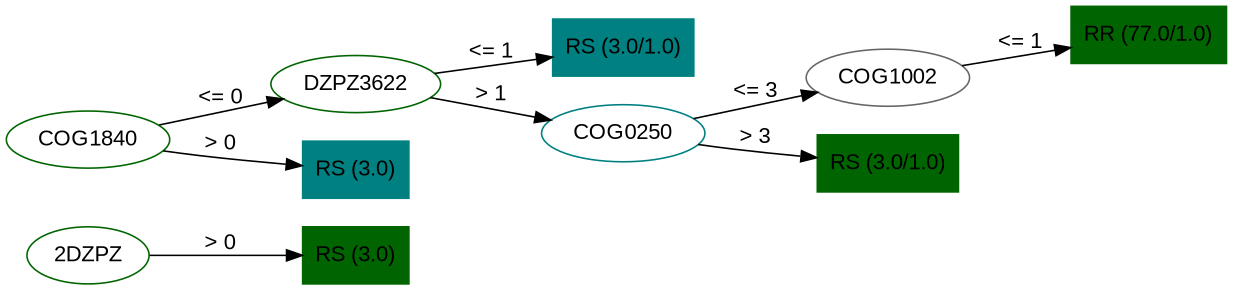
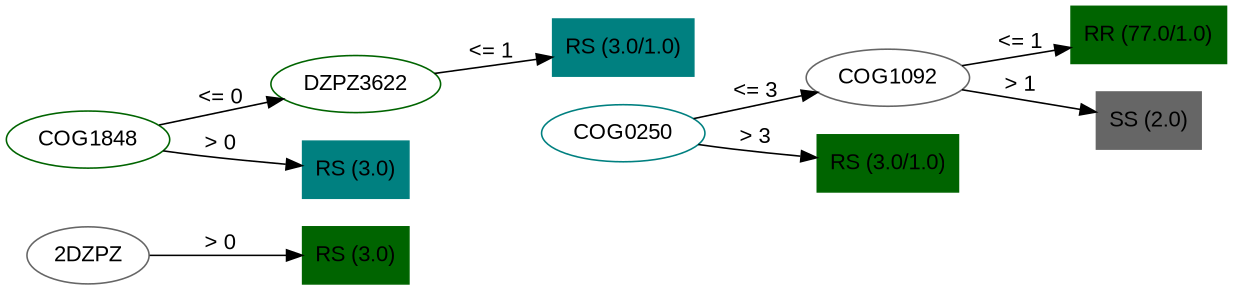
(888, 78) -> (888, 78)
(483, 107) -> none
none -> (1149, 121)
(88, 140) -> (88, 140)
(88, 255) -> (88, 255)
